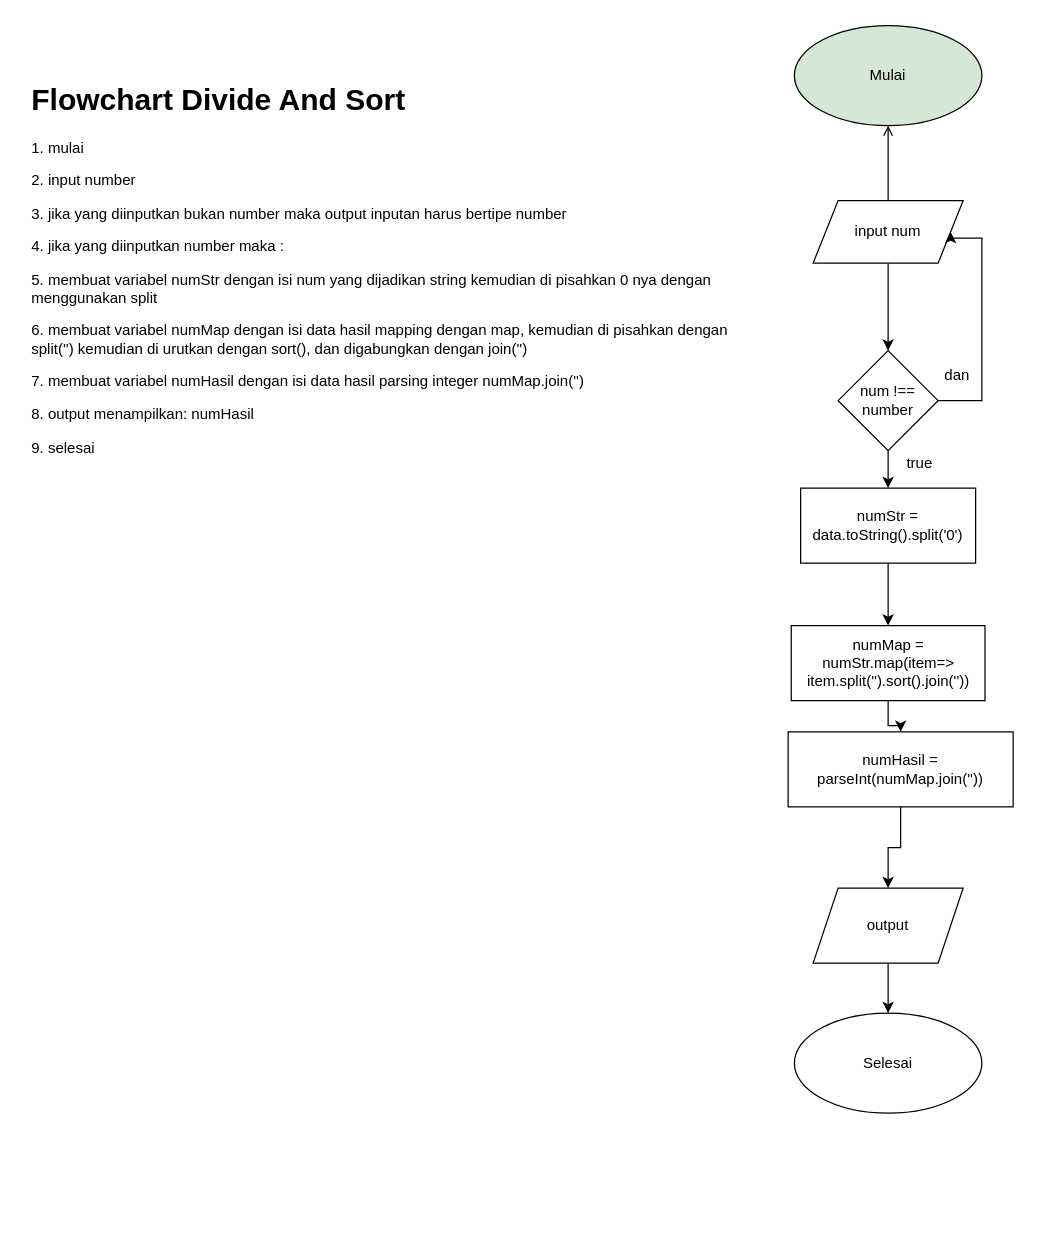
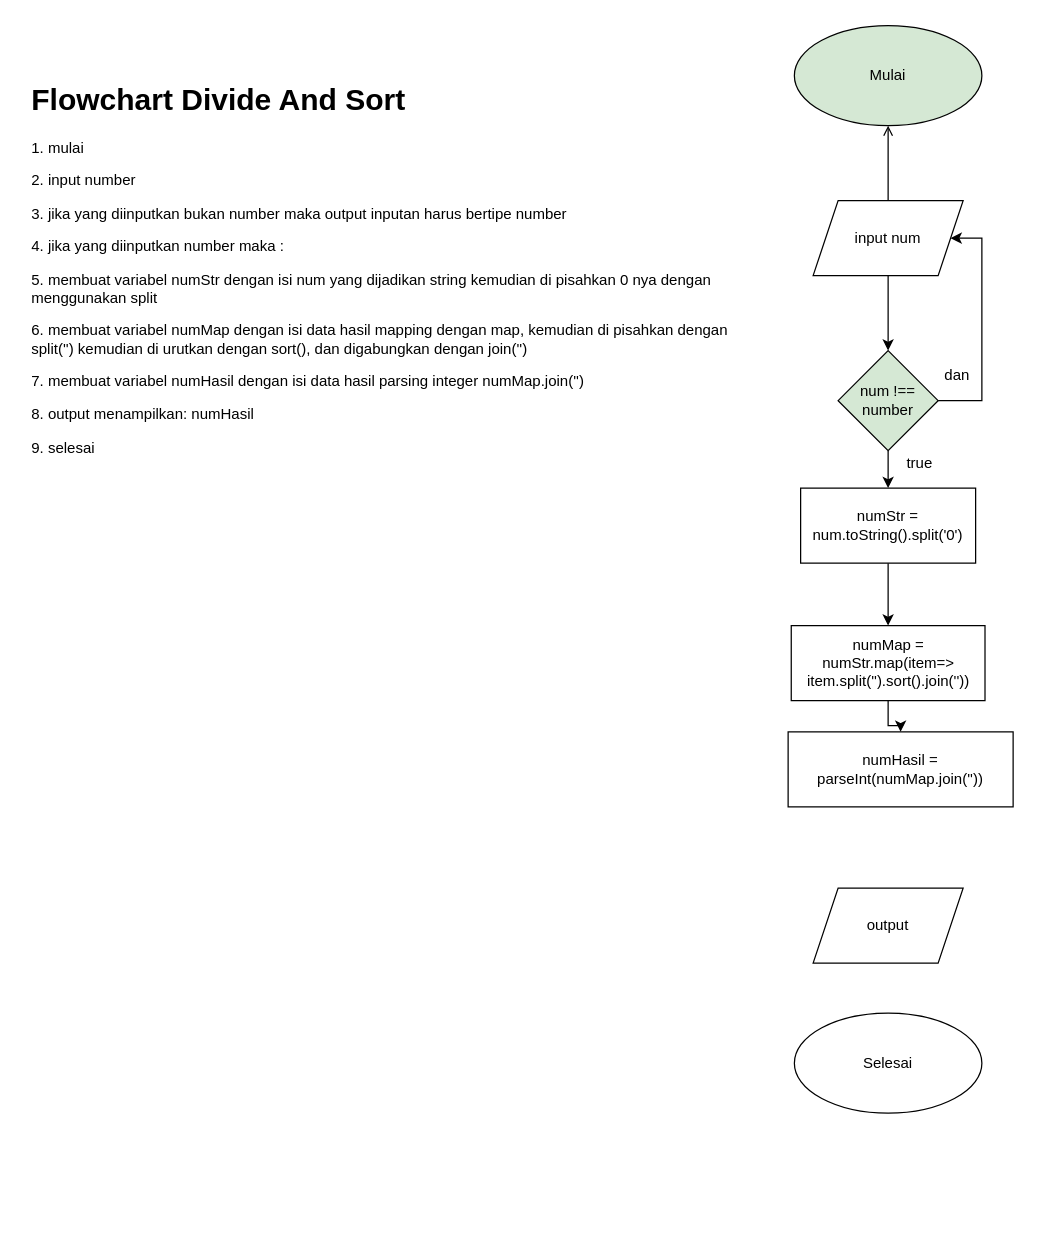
(888, 232) -> (888, 238)
(888, 401) -> (888, 401)
(888, 526) -> (888, 526)
(899, 848) -> none
(888, 984) -> none
